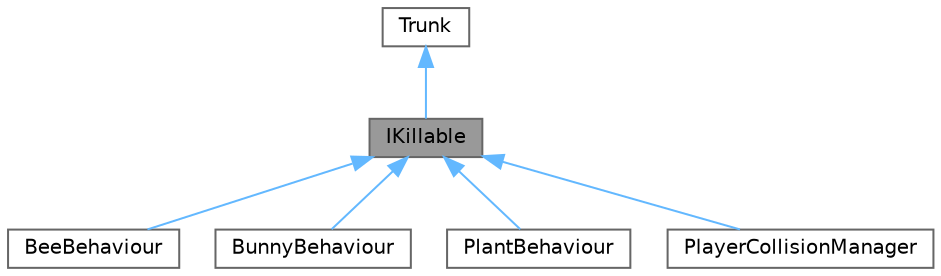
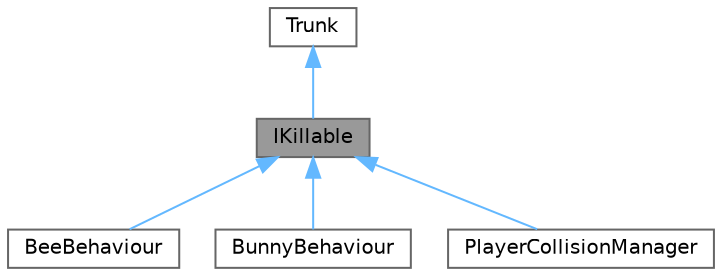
(539, 249) -> none
